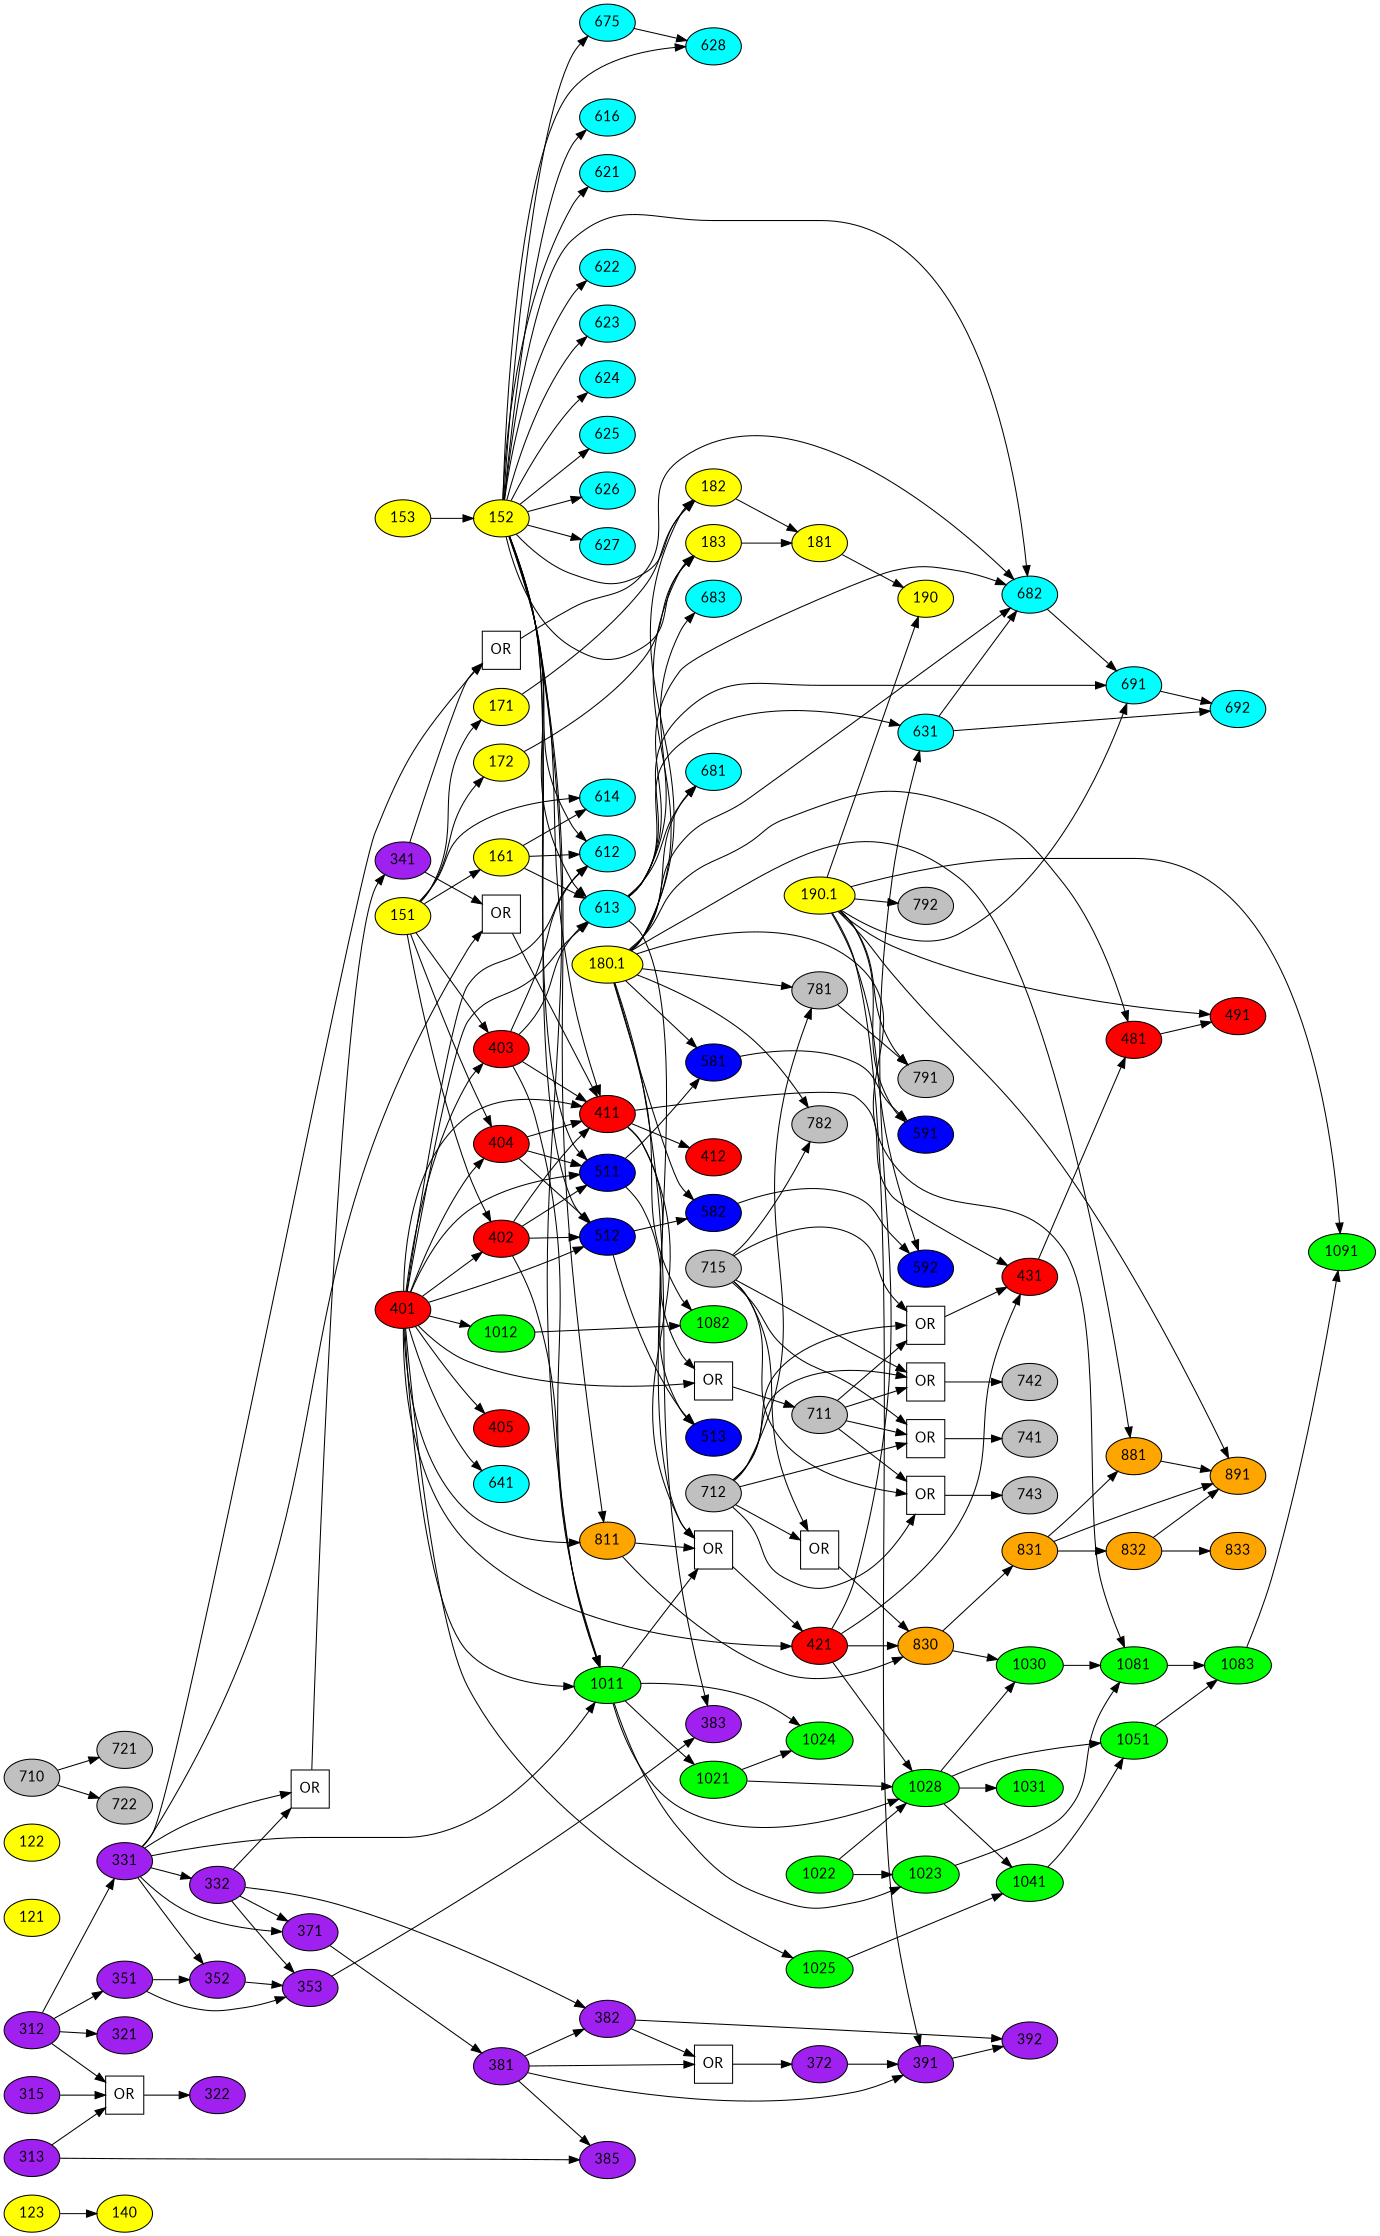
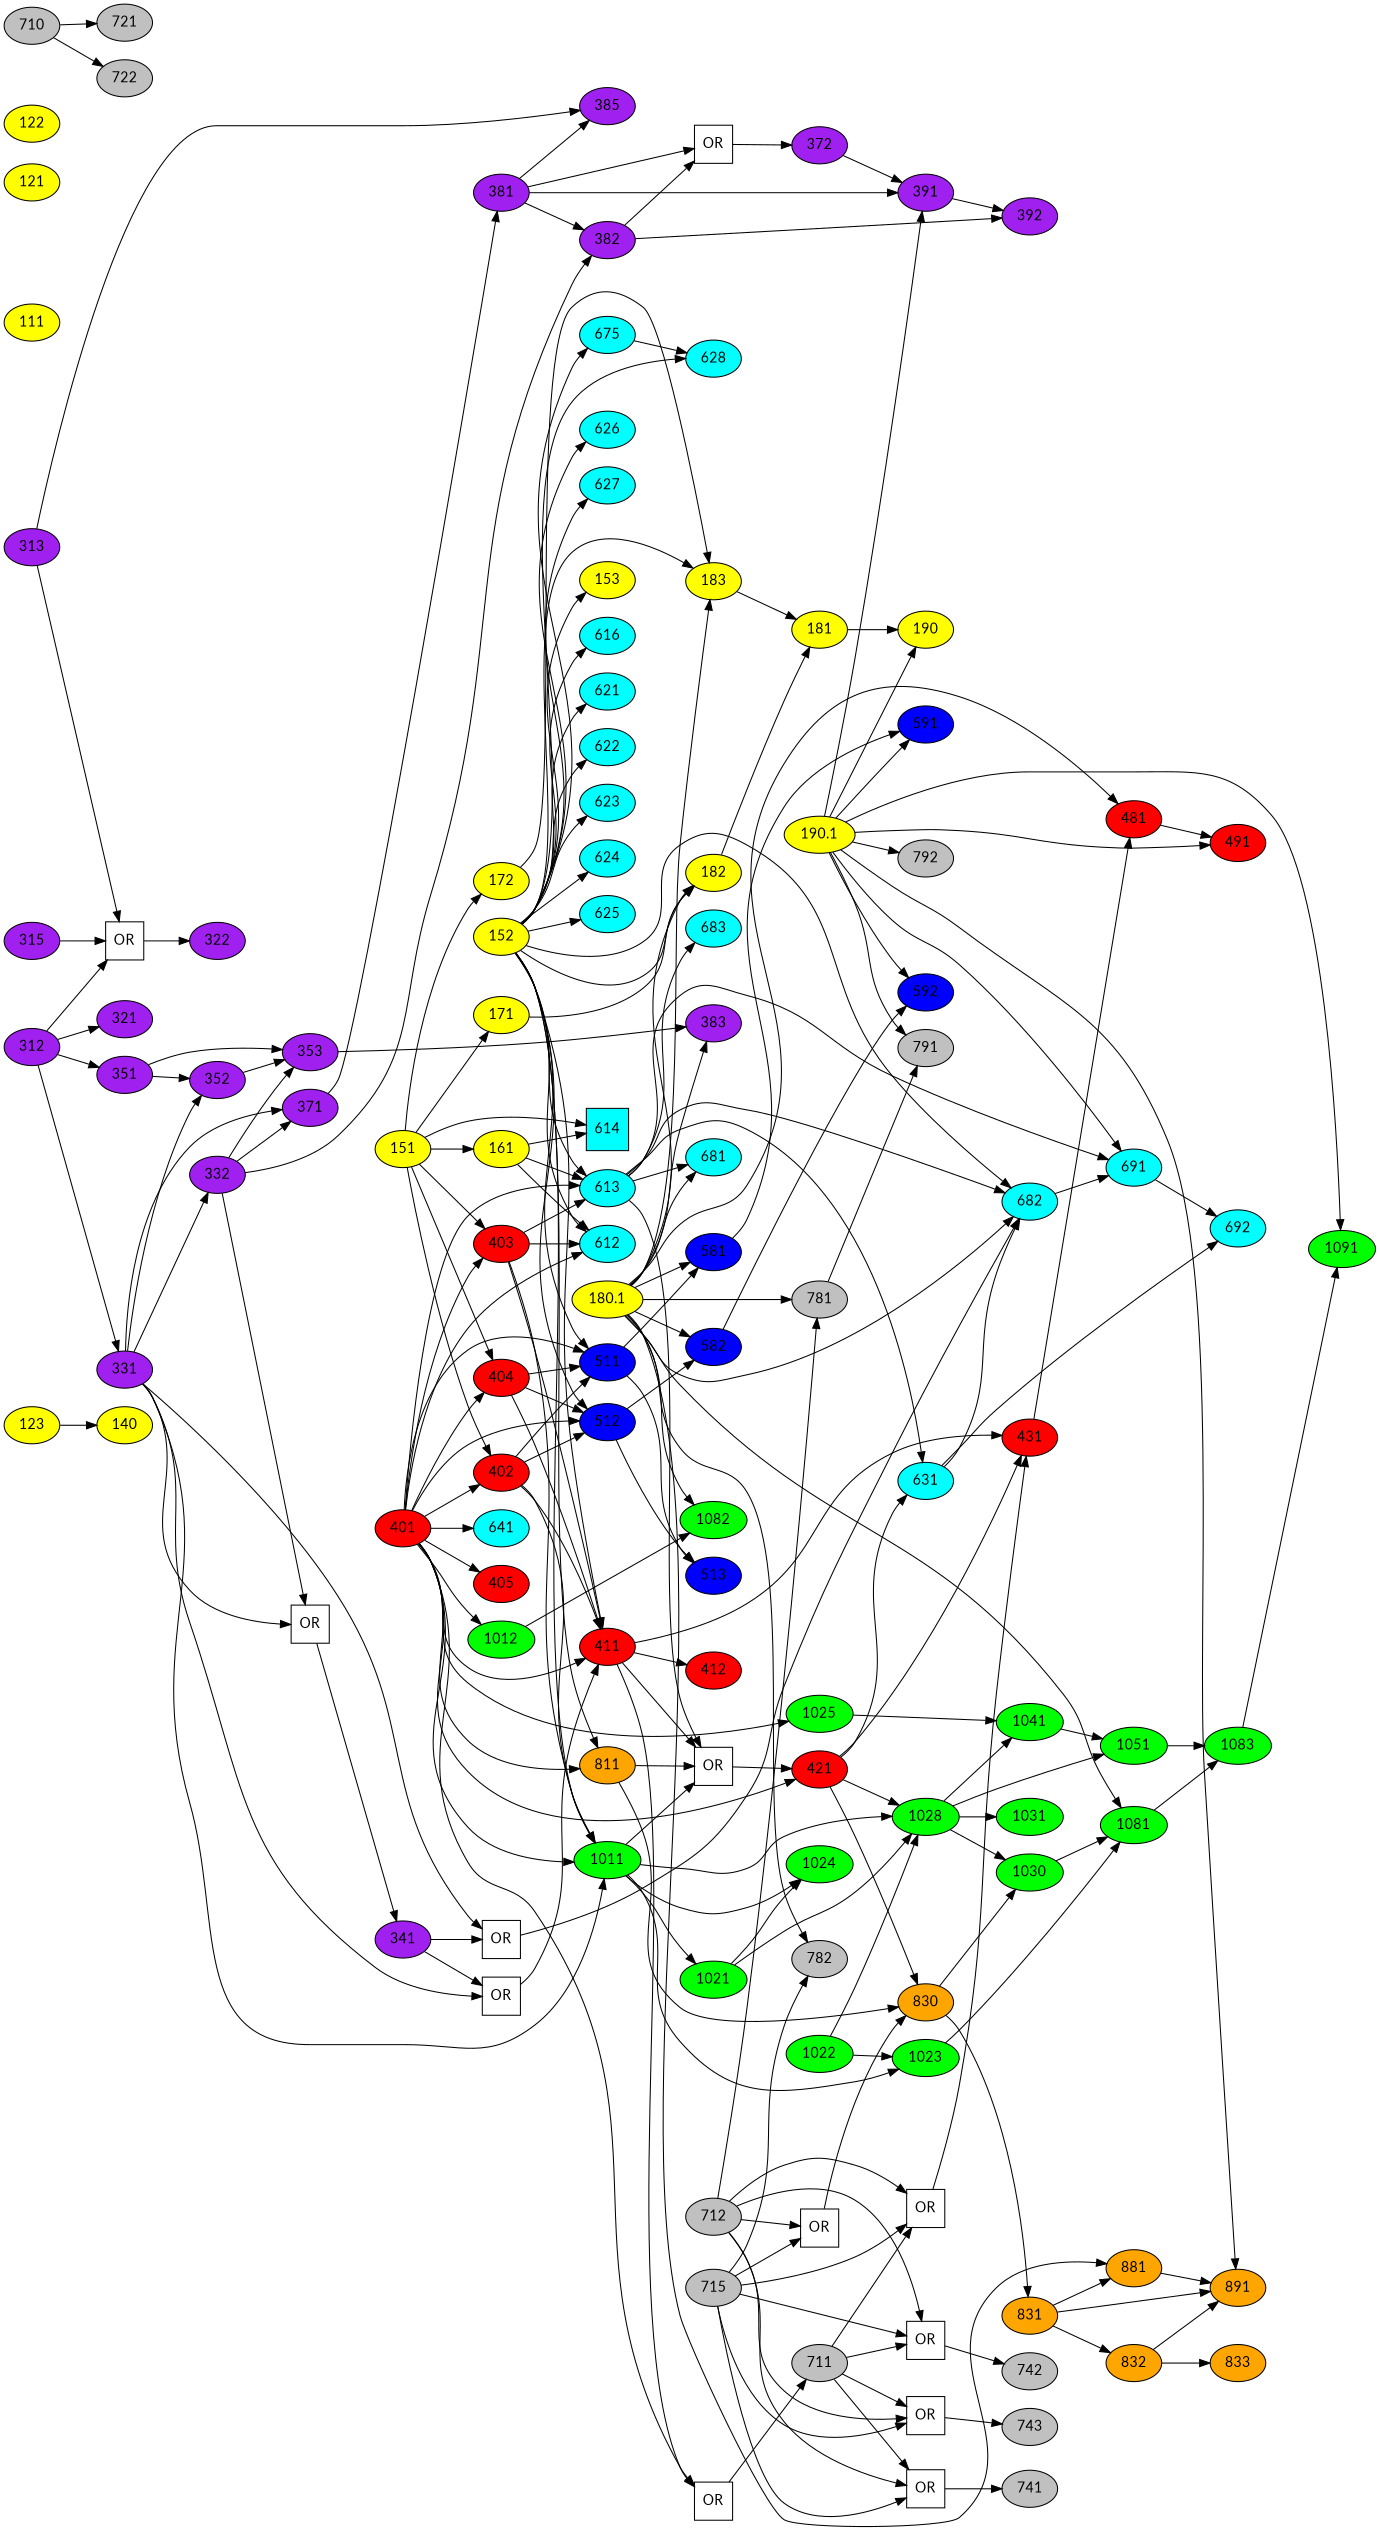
none -> (32, 323)
(447, 518) -> (553, 763)
(607, 798) -> (607, 1129)
